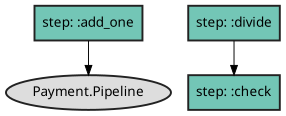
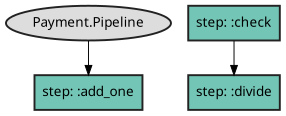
(88, 53) -> (88, 53)
(234, 53) -> (234, 53)
